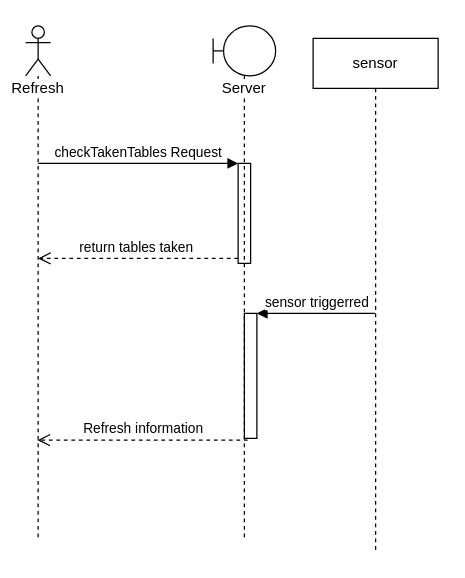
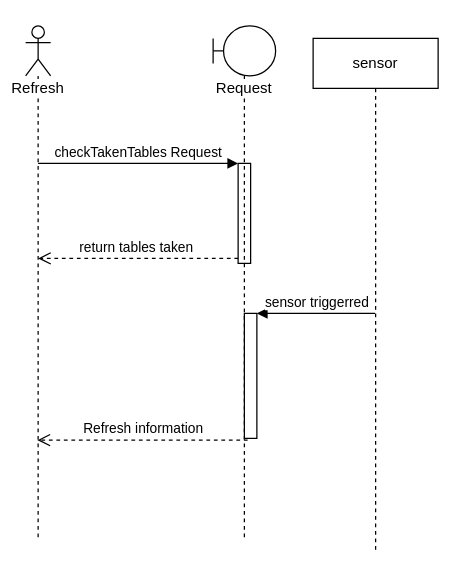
(244, 88) -> (244, 88)
